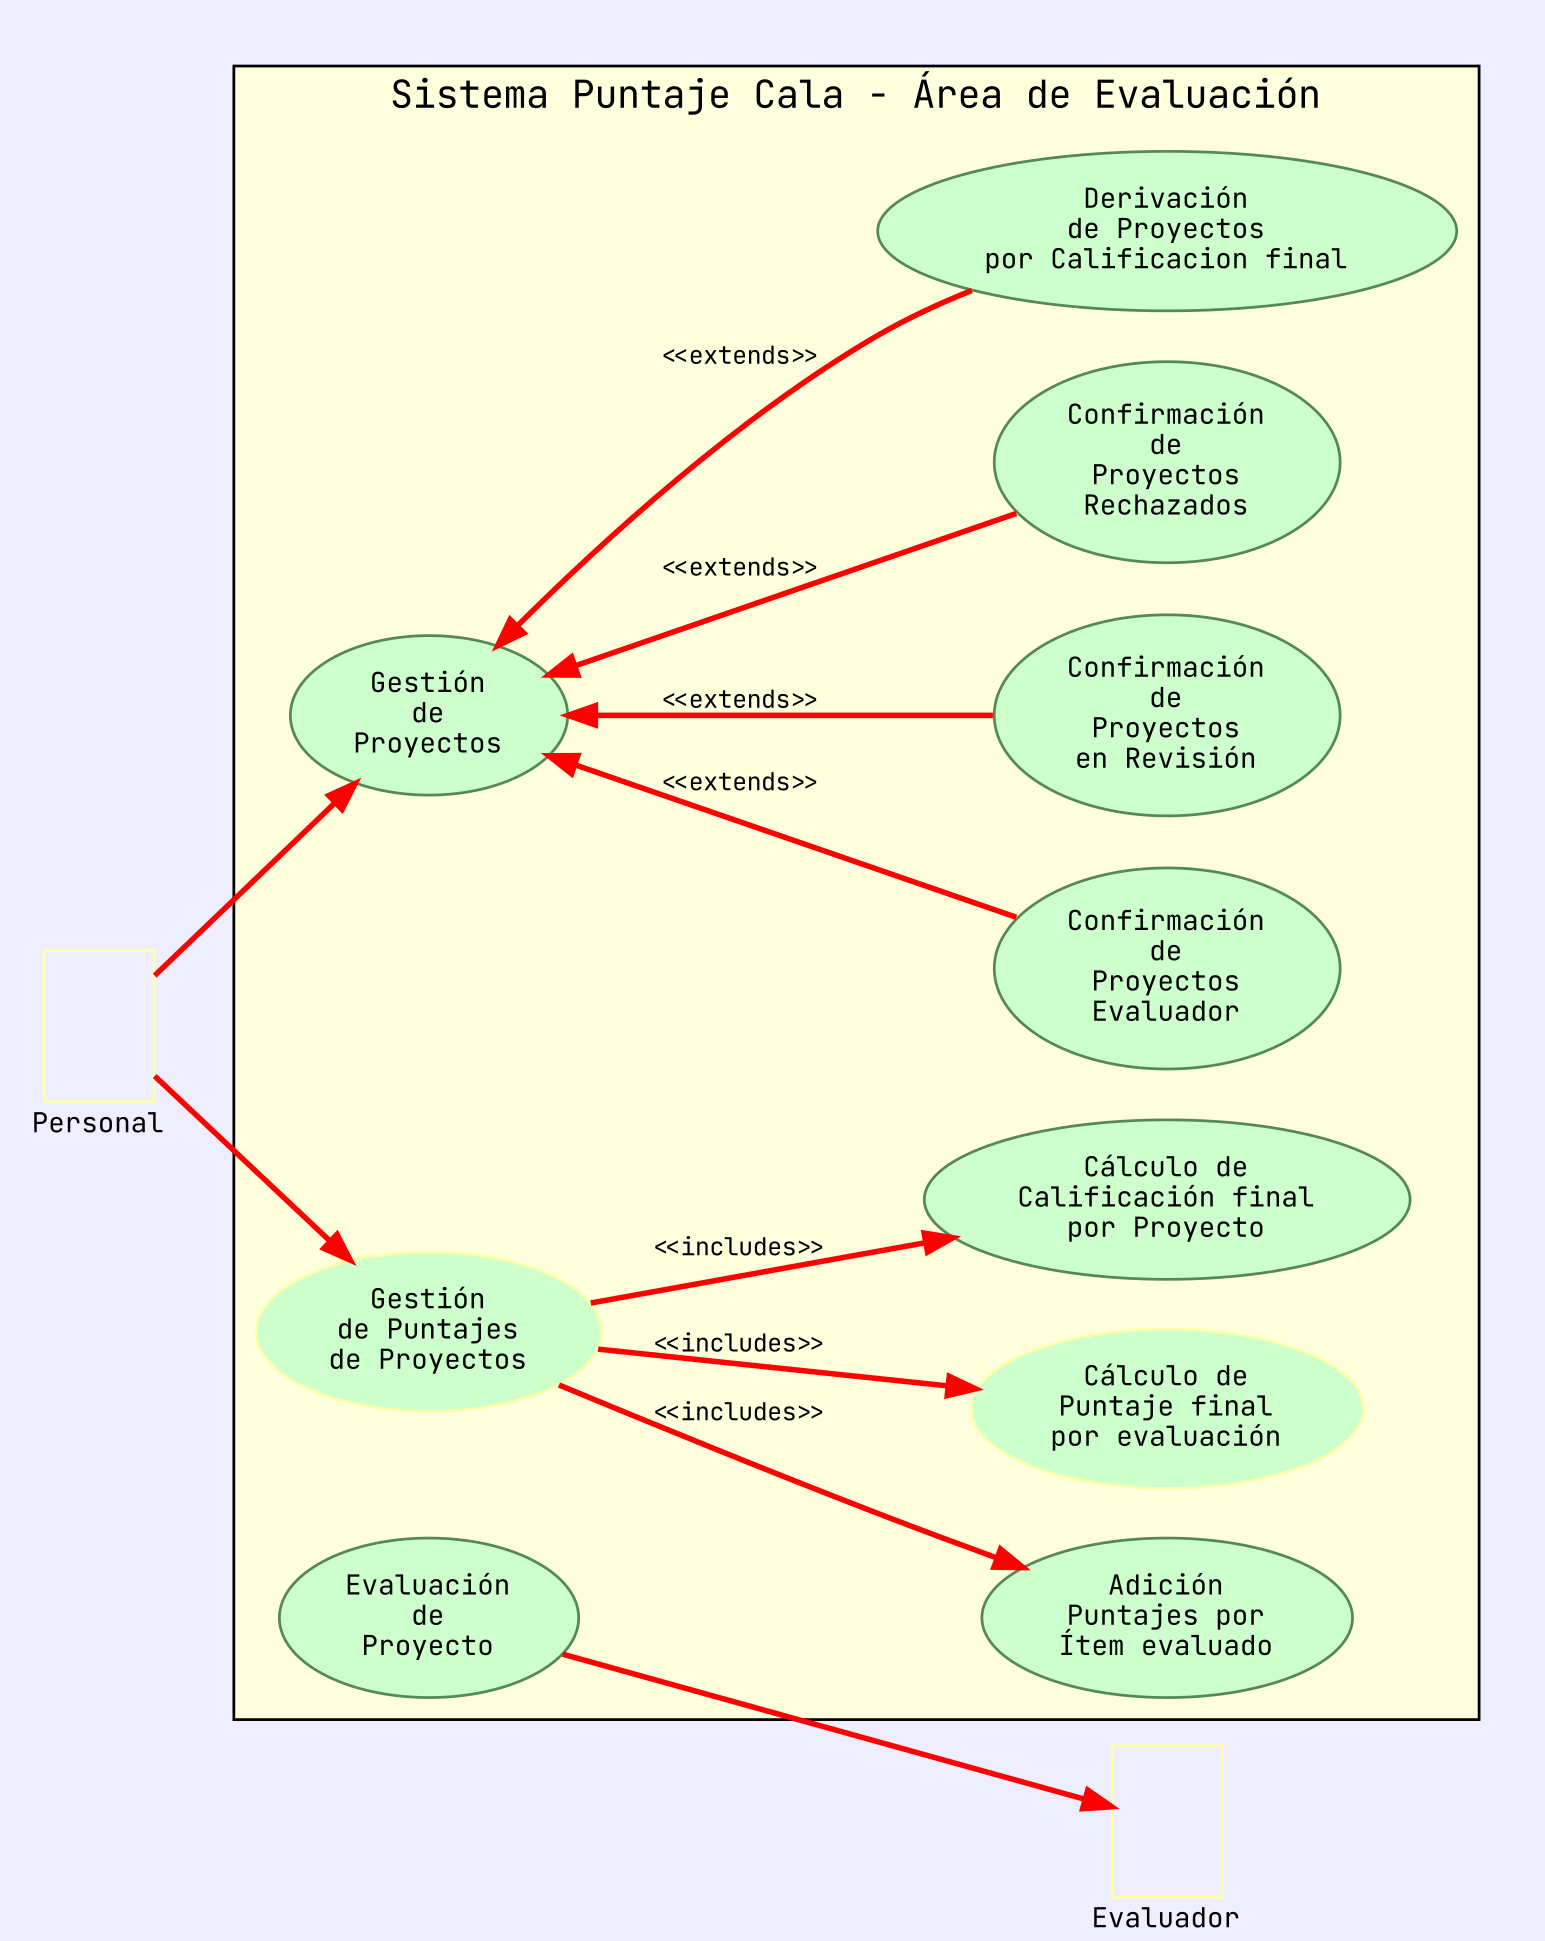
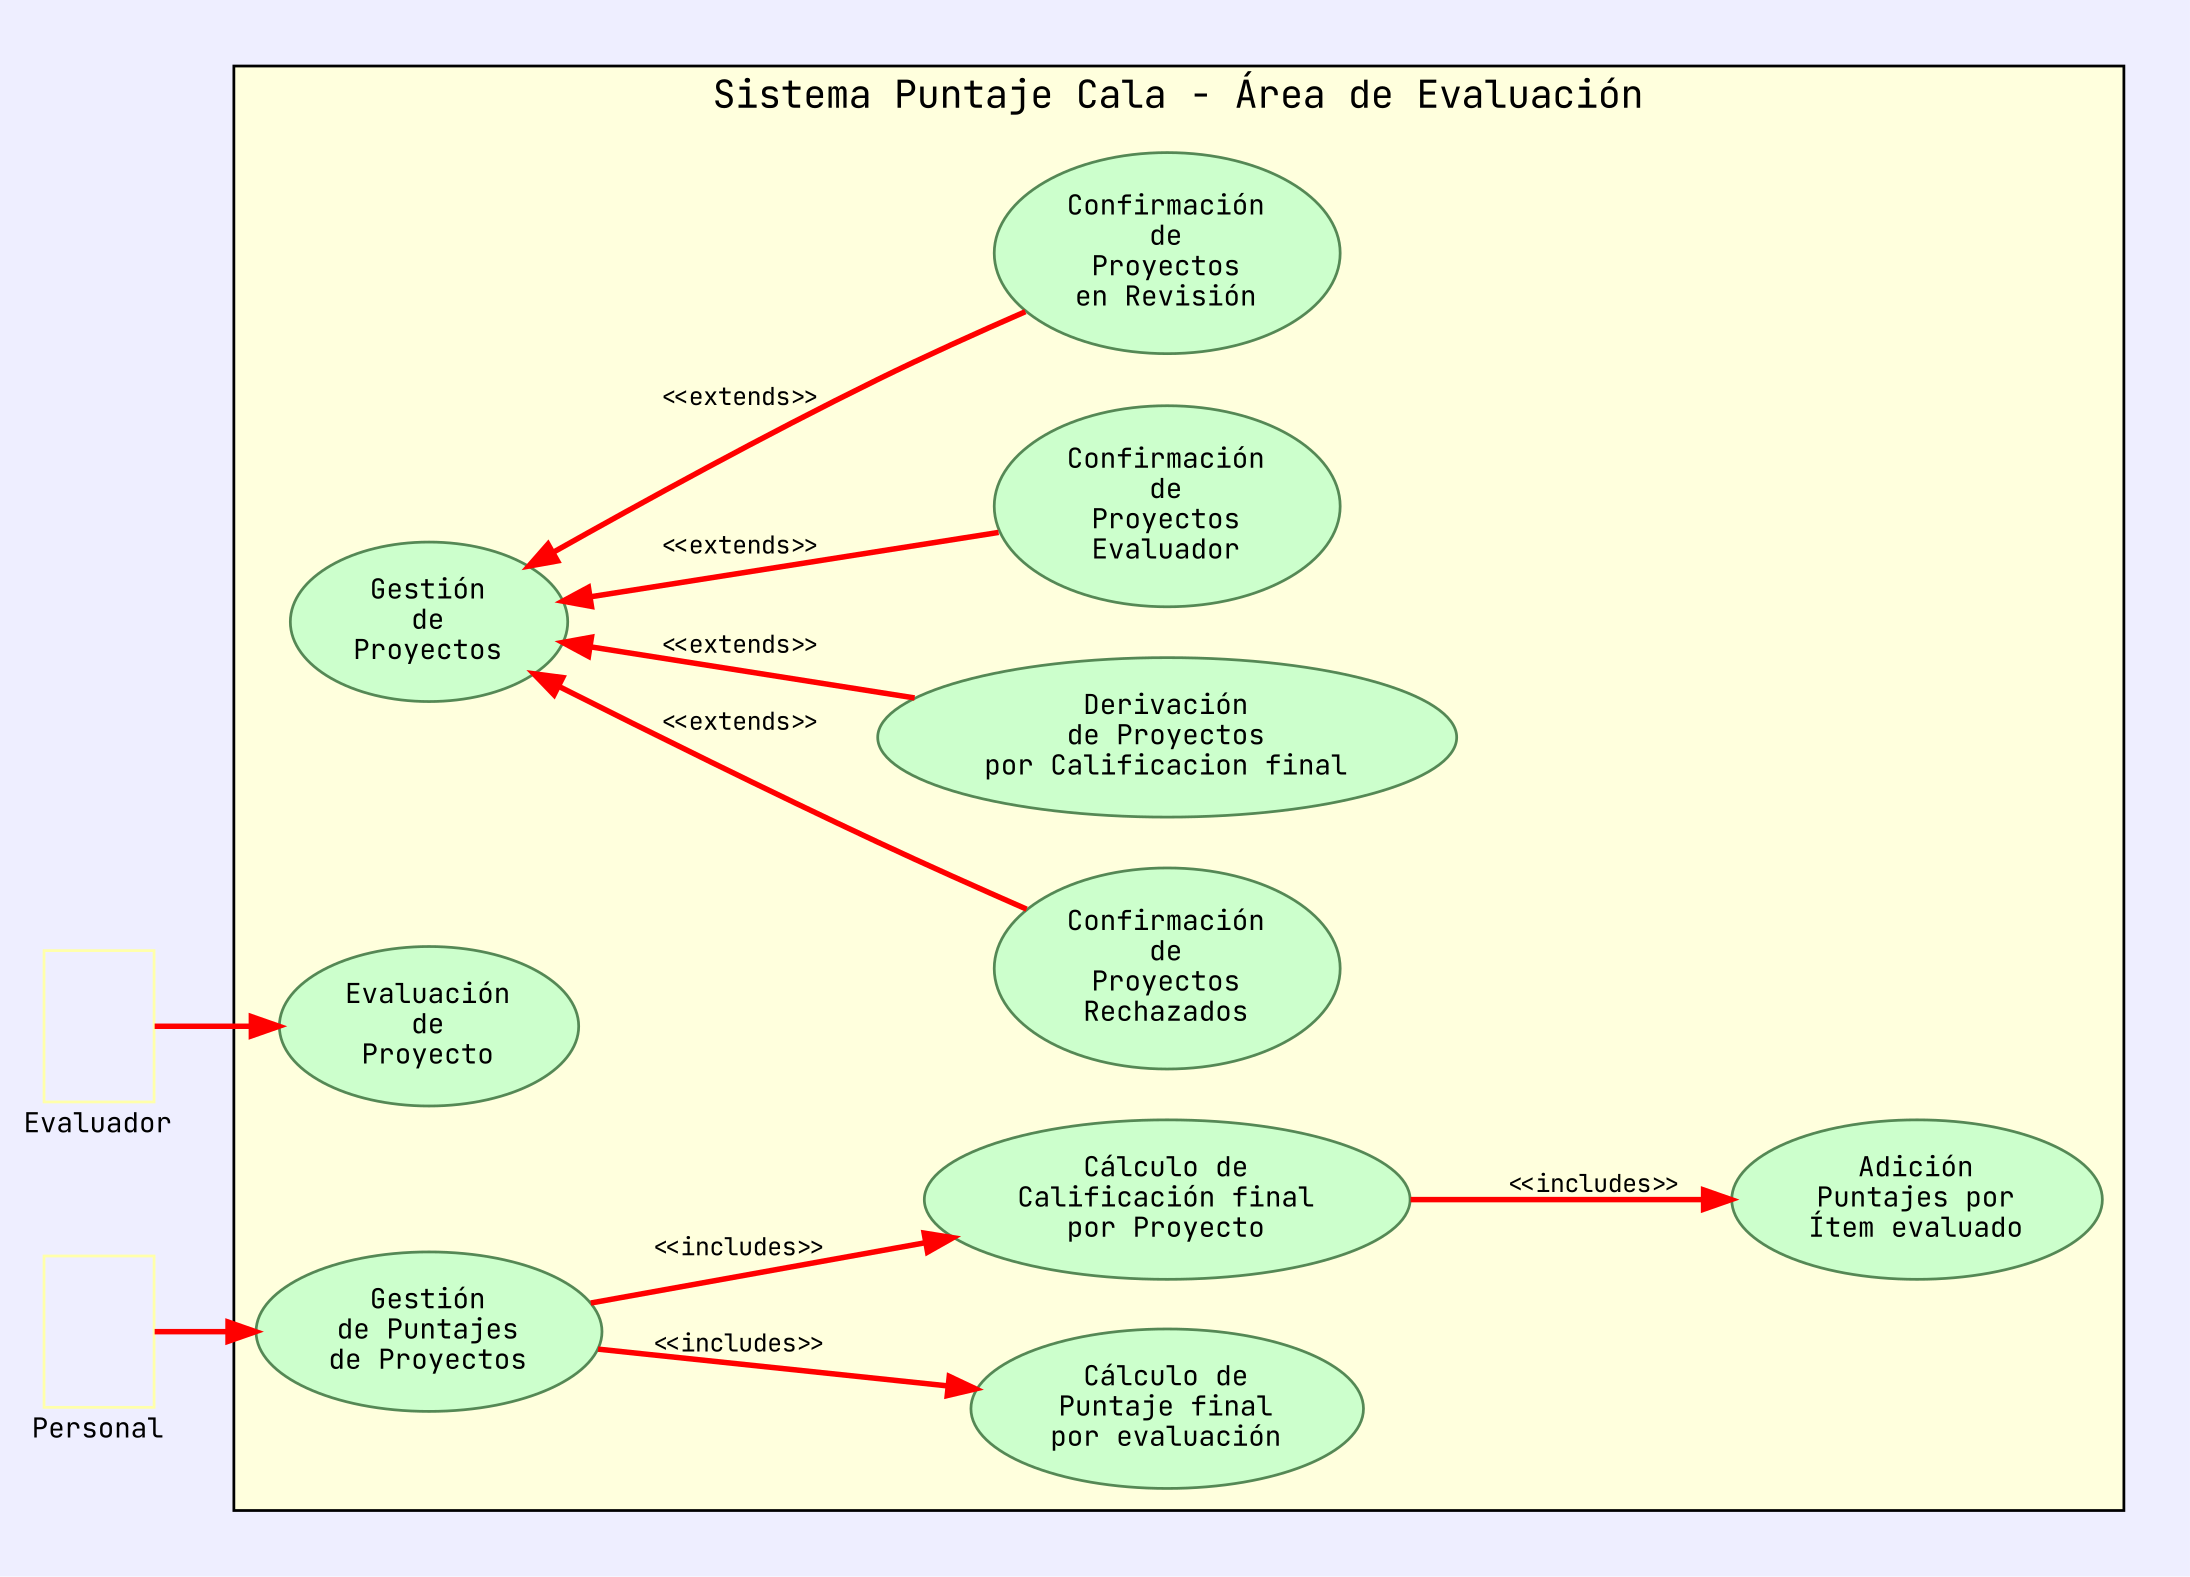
(254, 880) -> none
(429, 1332) -> (429, 1332)
(1167, 1409) -> (1167, 1409)
(777, 1474) -> (1557, 1200)
(863, 1738) -> (203, 1026)
